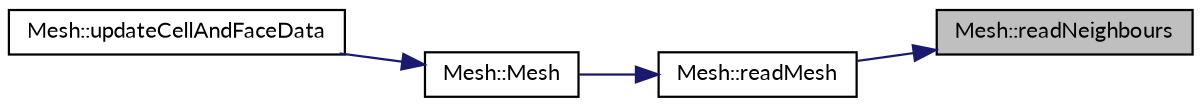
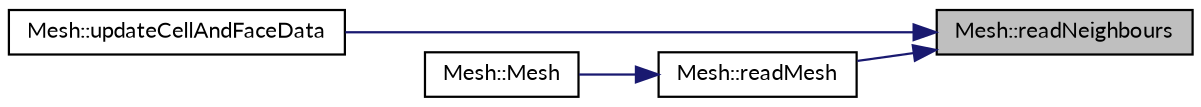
(371, 58) -> (629, 32)
